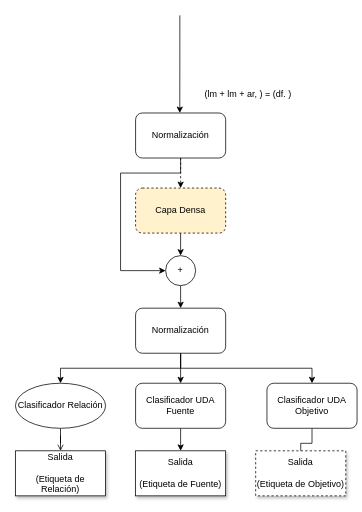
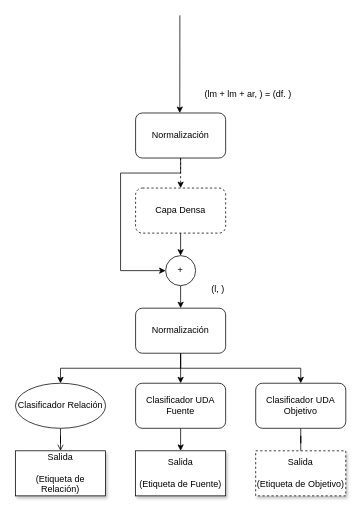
(180, 210) -> (180, 210)
none -> (218, 289)
(312, 405) -> (300, 405)
